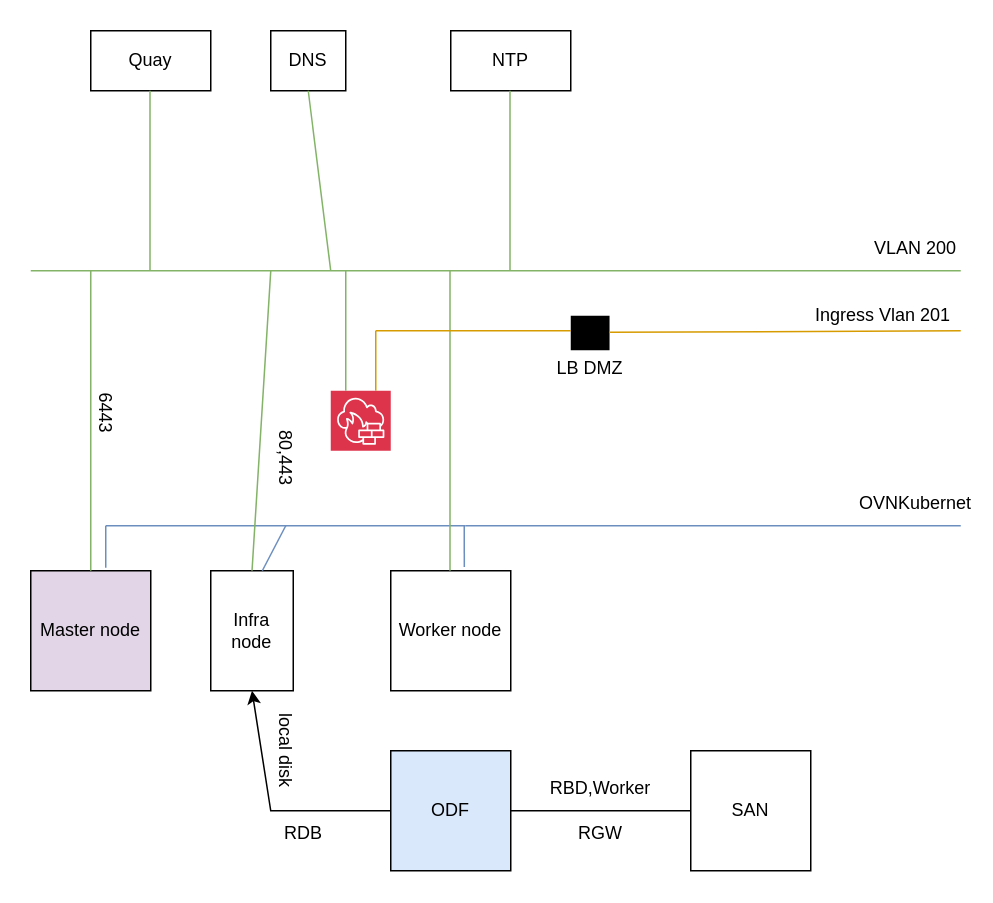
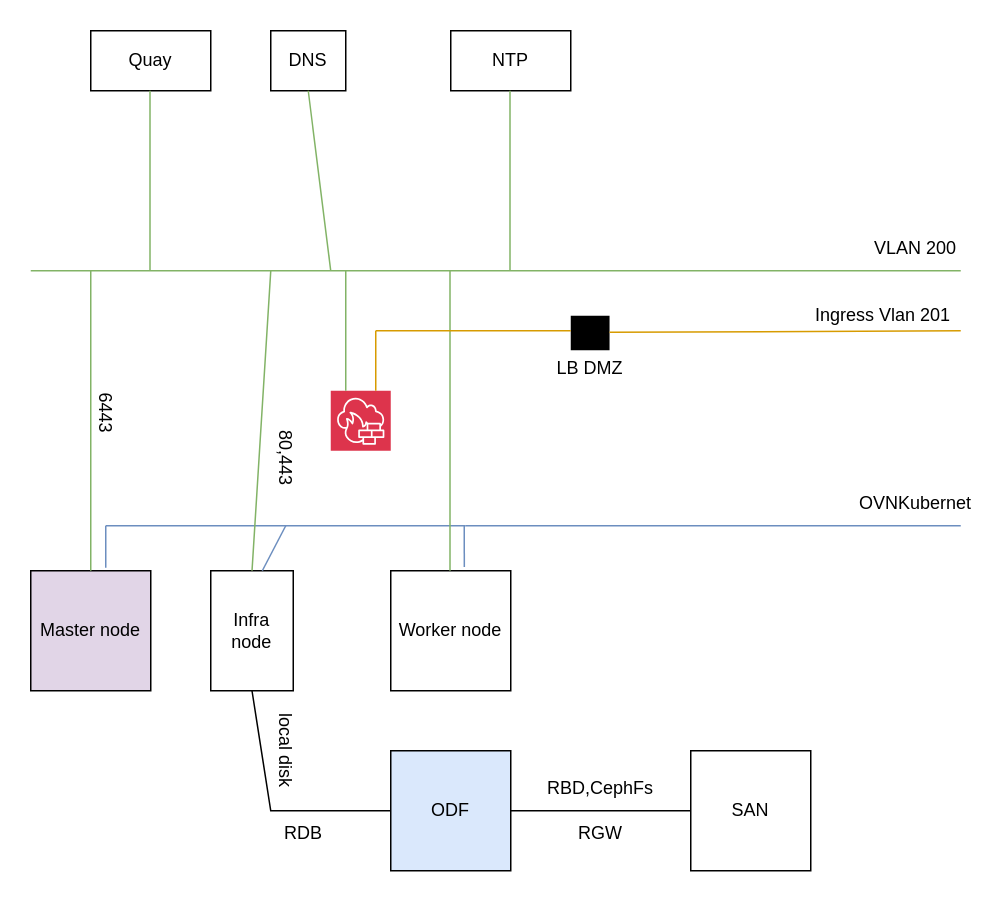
(254, 702) -> (253, 697)
(601, 788) -> (601, 788)
